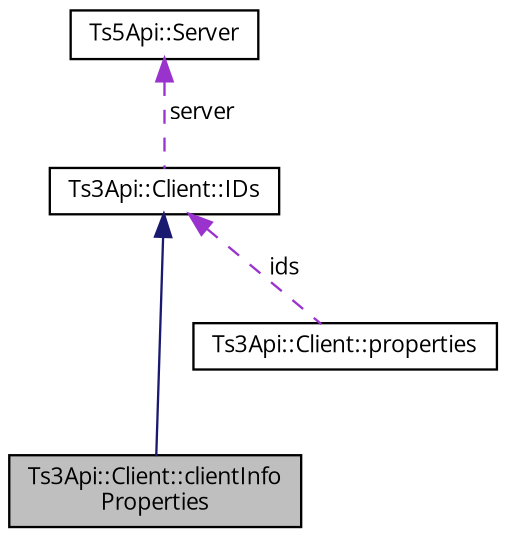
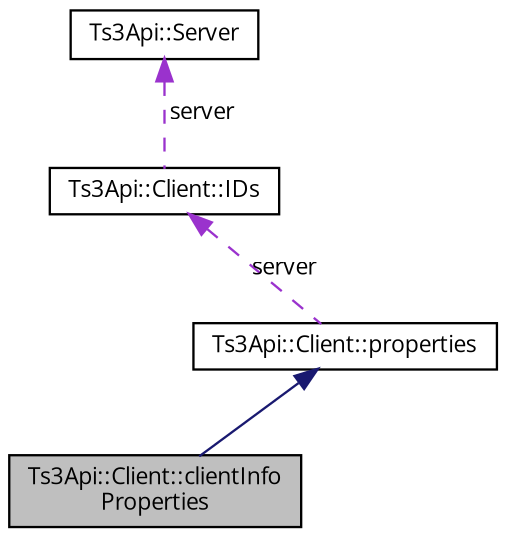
(164, 35) -> (164, 35)
(283, 269) -> (283, 269)
(160, 347) -> (249, 420)
